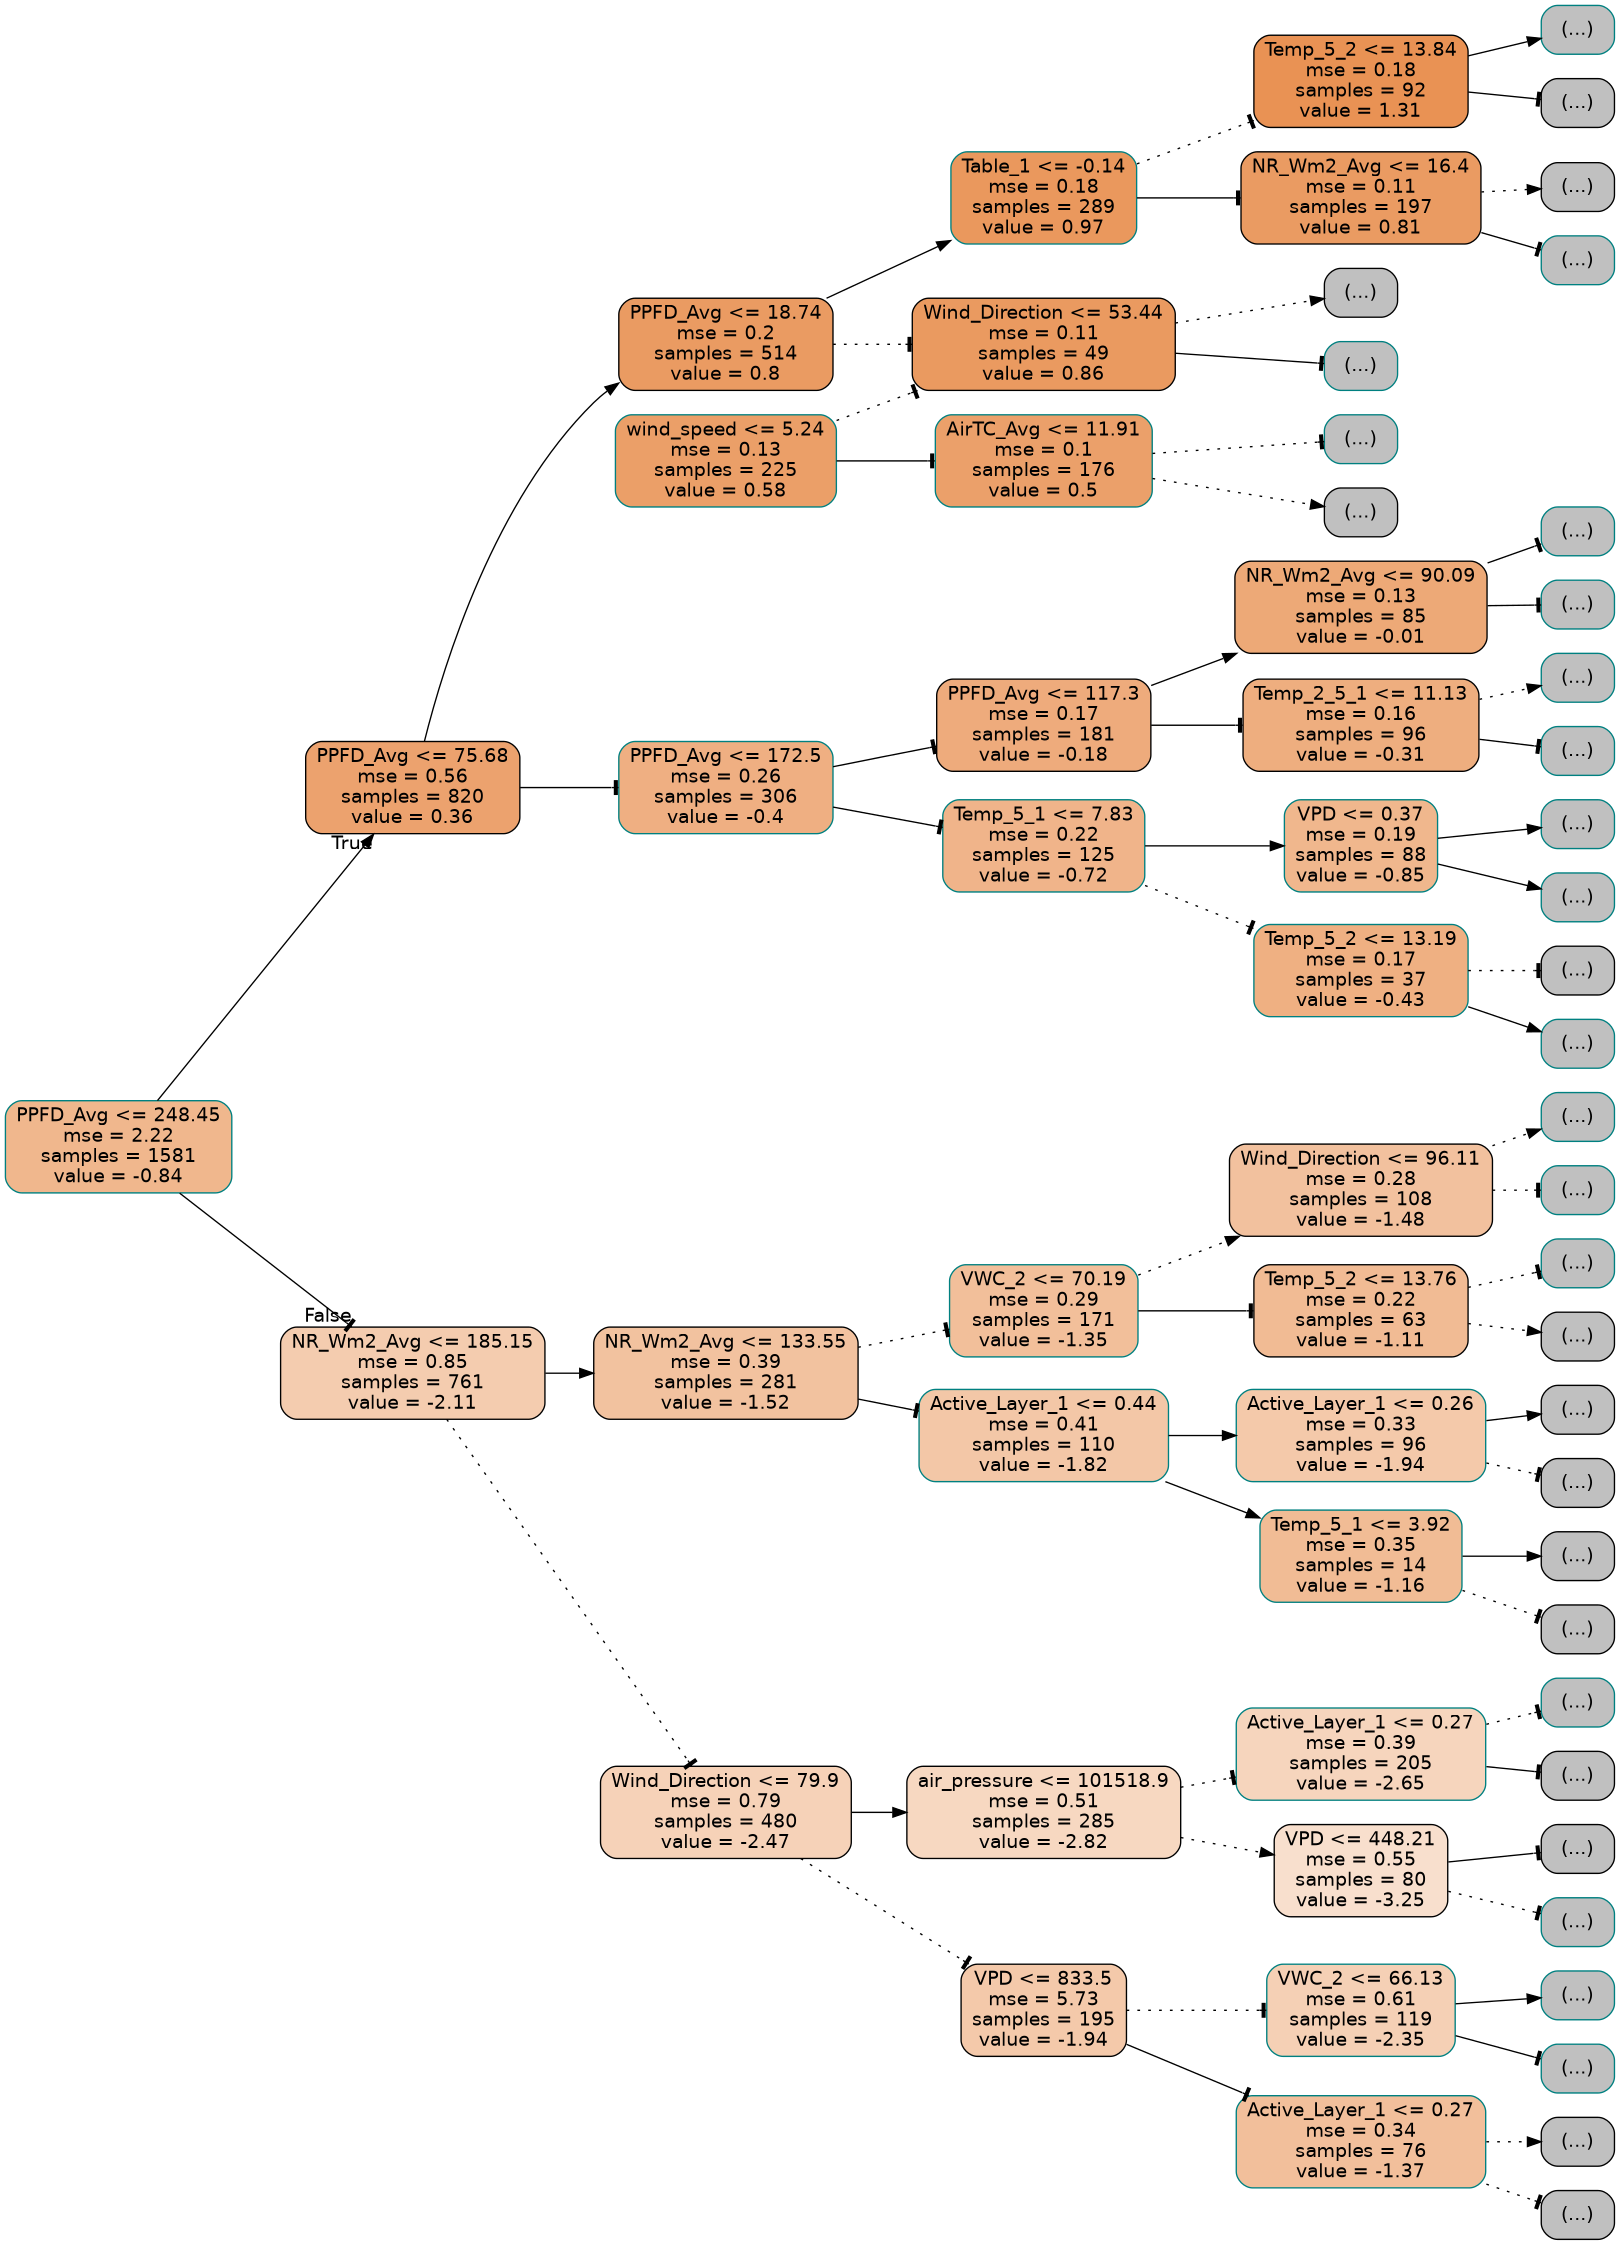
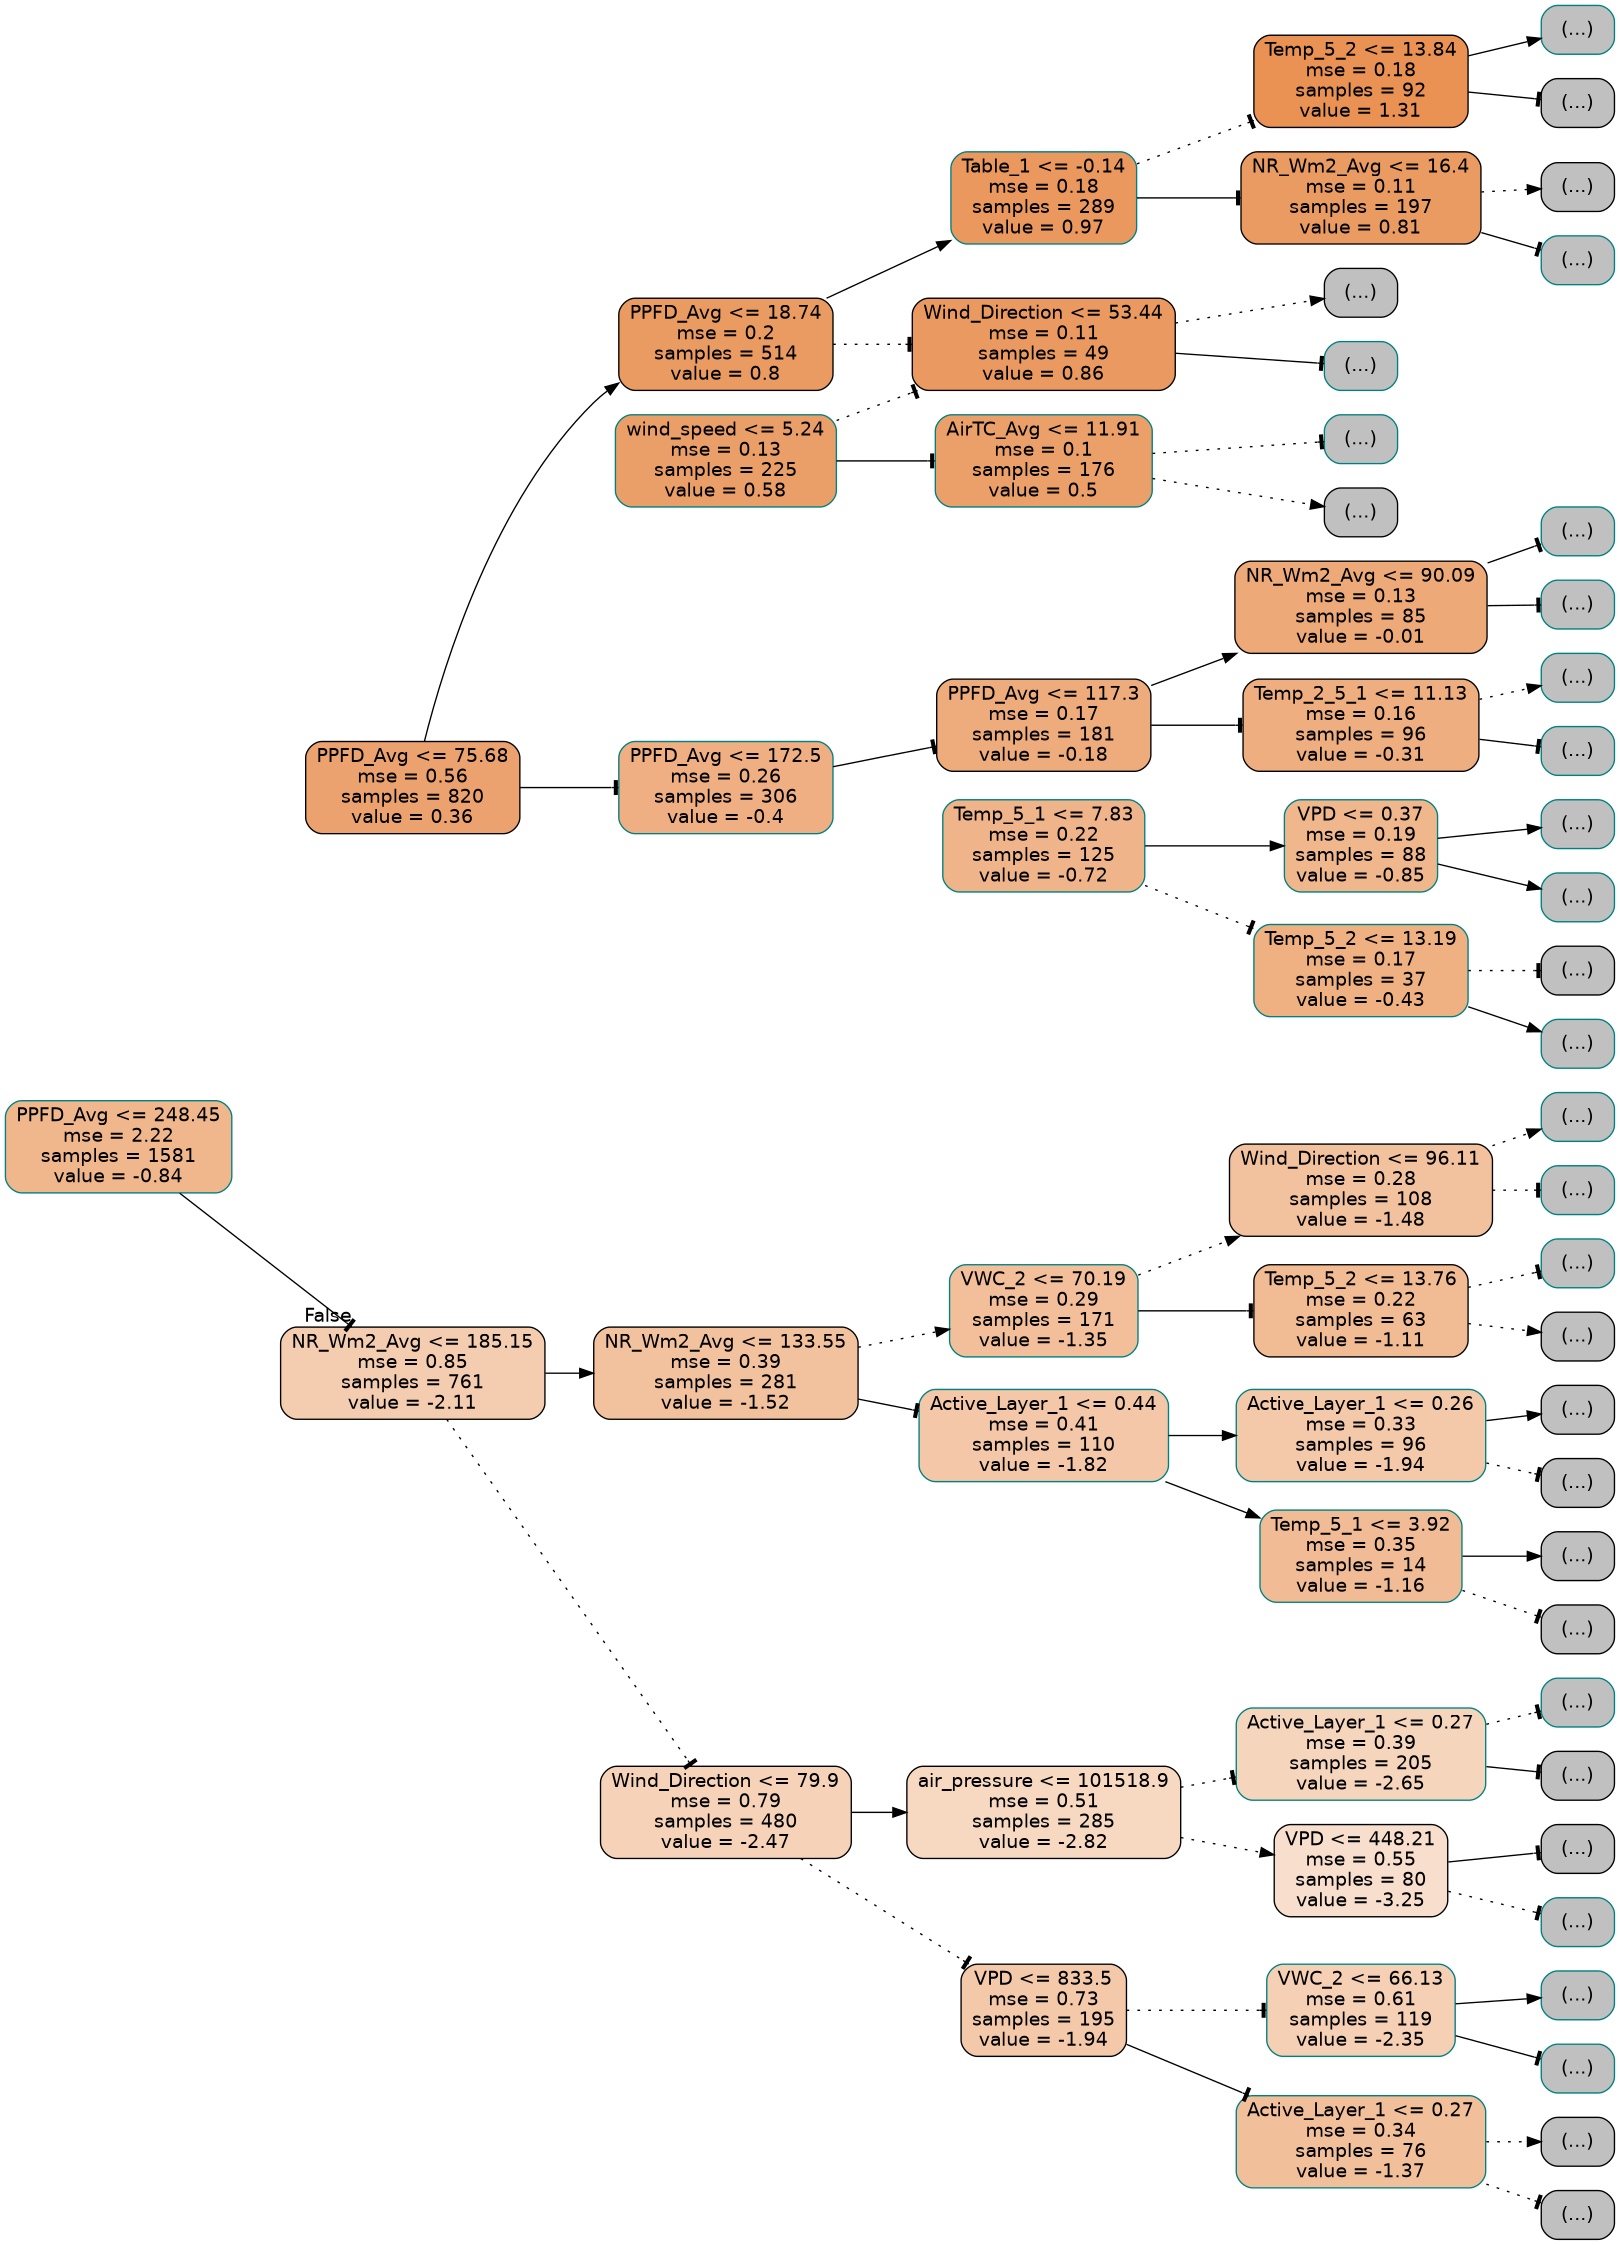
(884, 817) -> none
(261, 973) -> none
(897, 1340) -> (897, 1340)
(1044, 2010) -> (1044, 2010)
